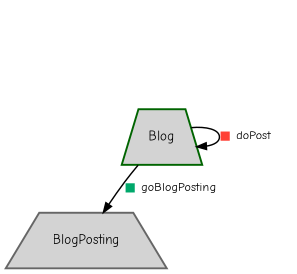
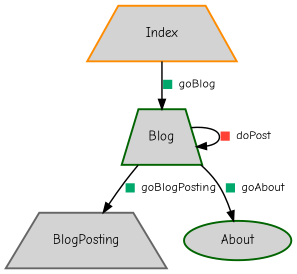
none -> (162, 34)
none -> (238, 241)
